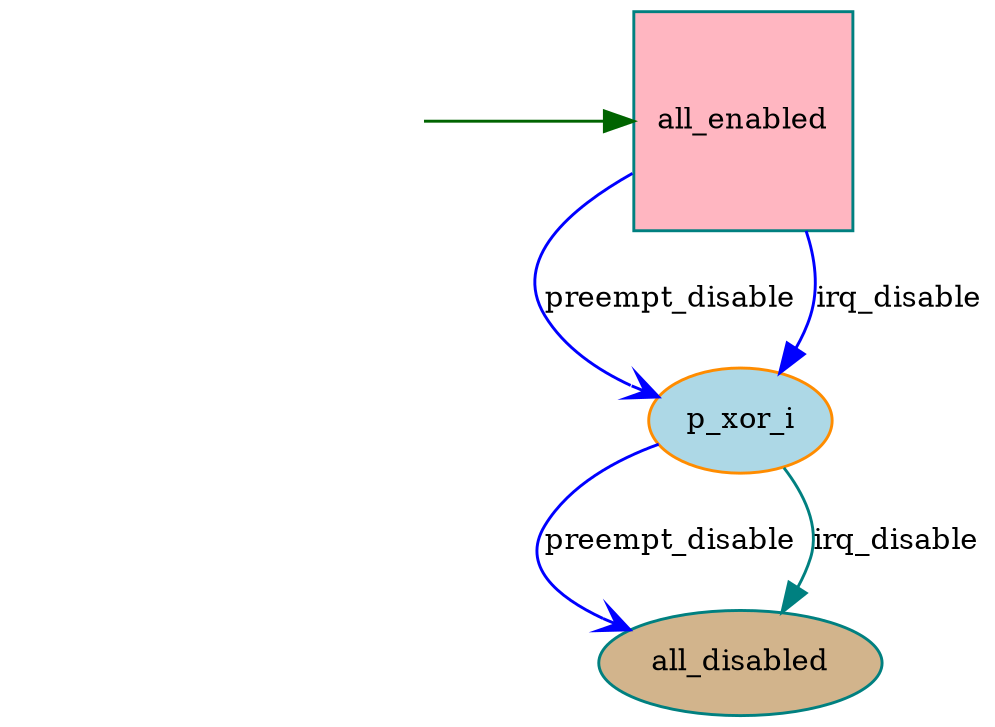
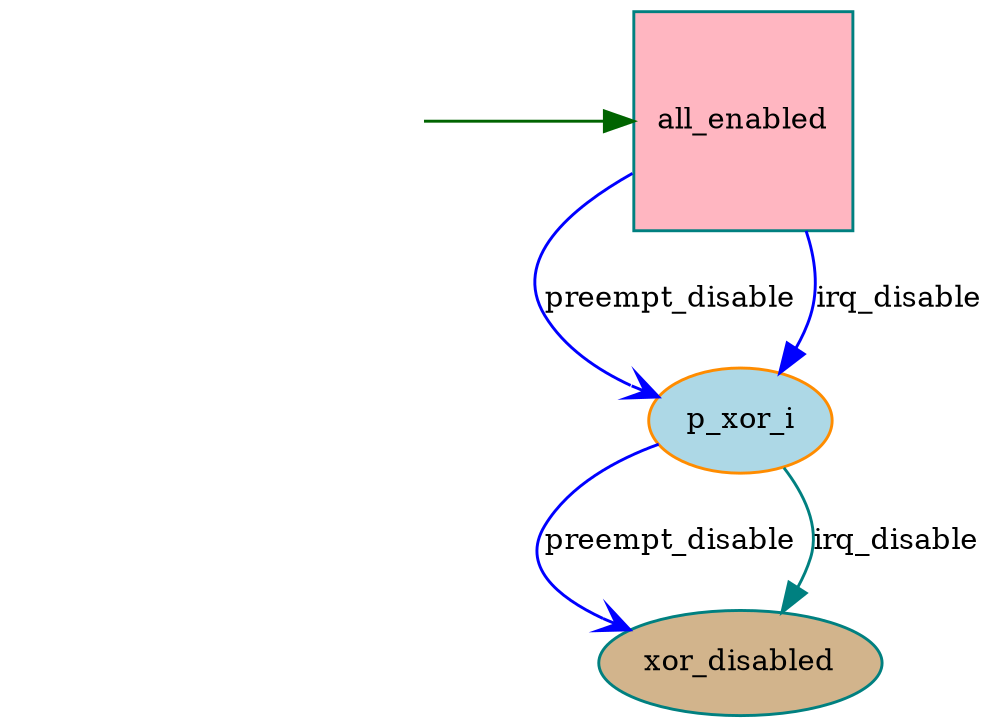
(740, 663) -> (740, 663)
